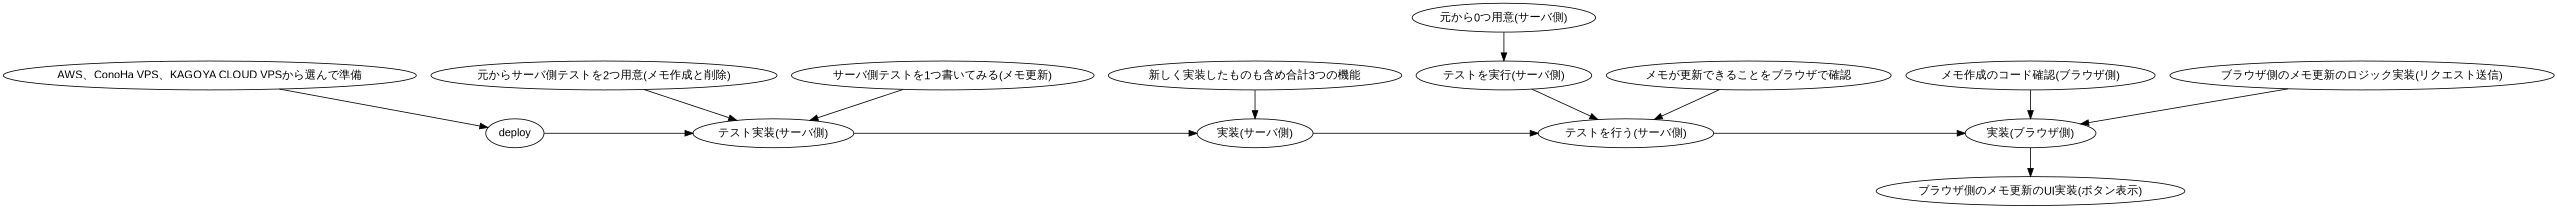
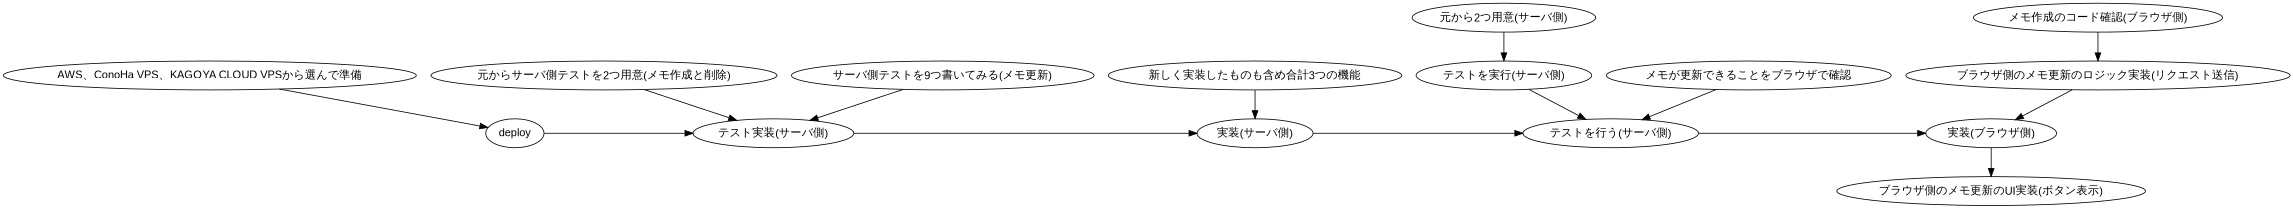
(1504, 18) -> (1504, 18)
(943, 75) -> (943, 75)
(2031, 100) -> (2098, 43)
